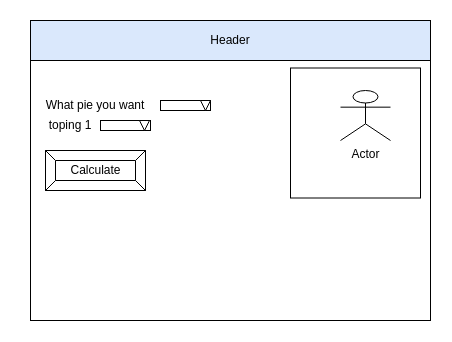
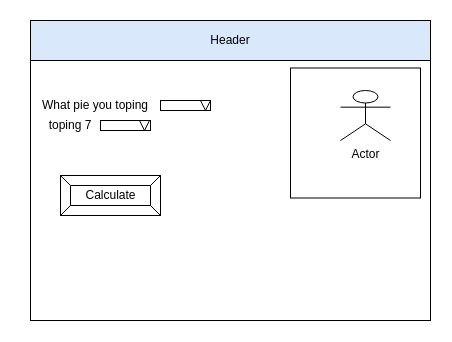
(96, 106) -> (96, 106)
(71, 126) -> (71, 126)
(96, 171) -> (111, 196)
